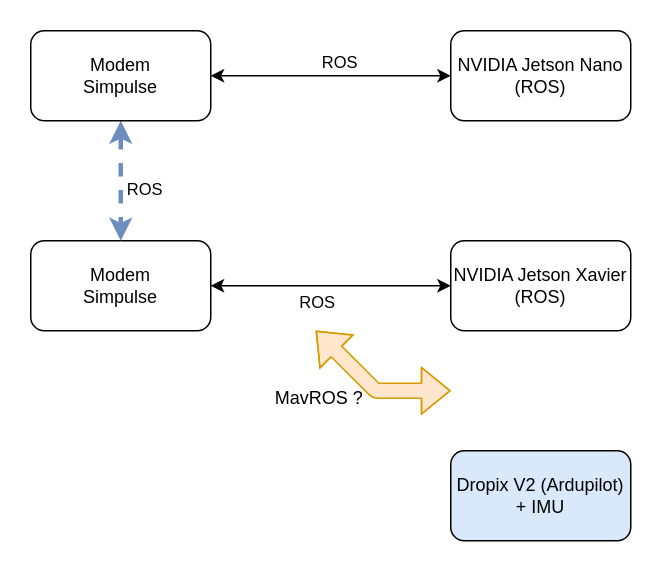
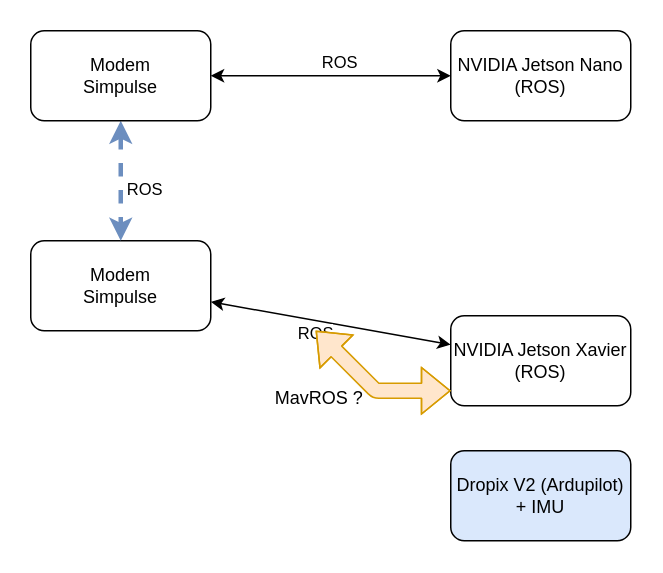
(541, 286) -> (541, 361)
